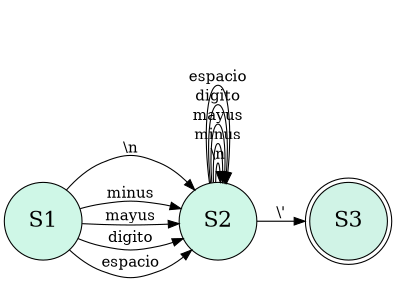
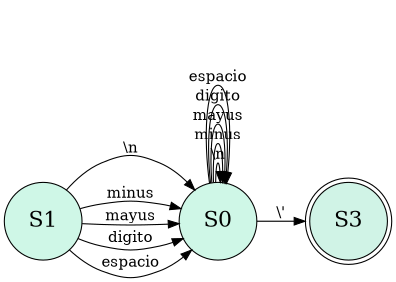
(218, 221) -> (218, 221)
